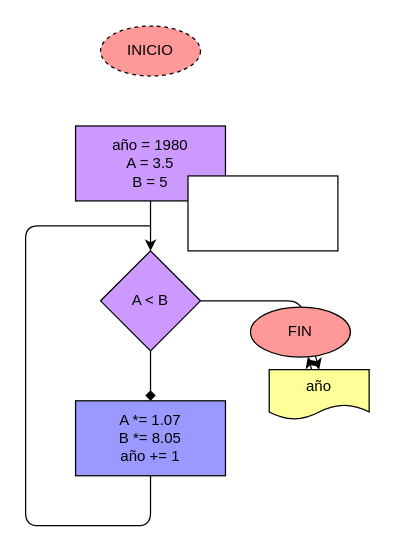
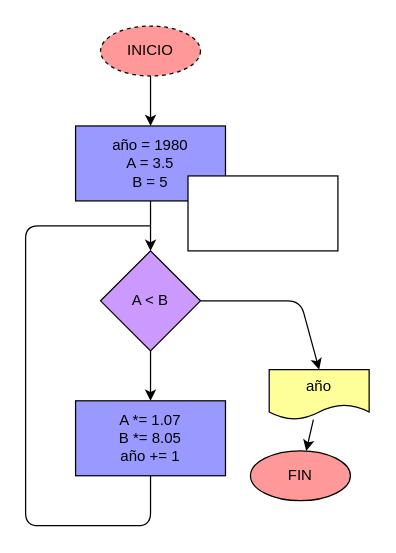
none -> (151, 97)
(151, 163) -> (151, 163)
(301, 332) -> (301, 476)
(151, 390) -> (151, 391)
